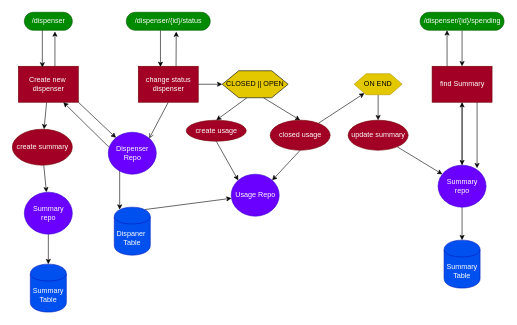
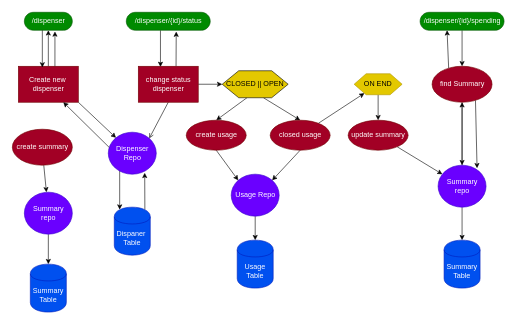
(462, 84) -> (462, 84)
(46, 113) -> (48, 35)
(216, 131) -> (216, 135)
(186, 204) -> (145, 209)
none -> (255, 234)
none -> (255, 264)
